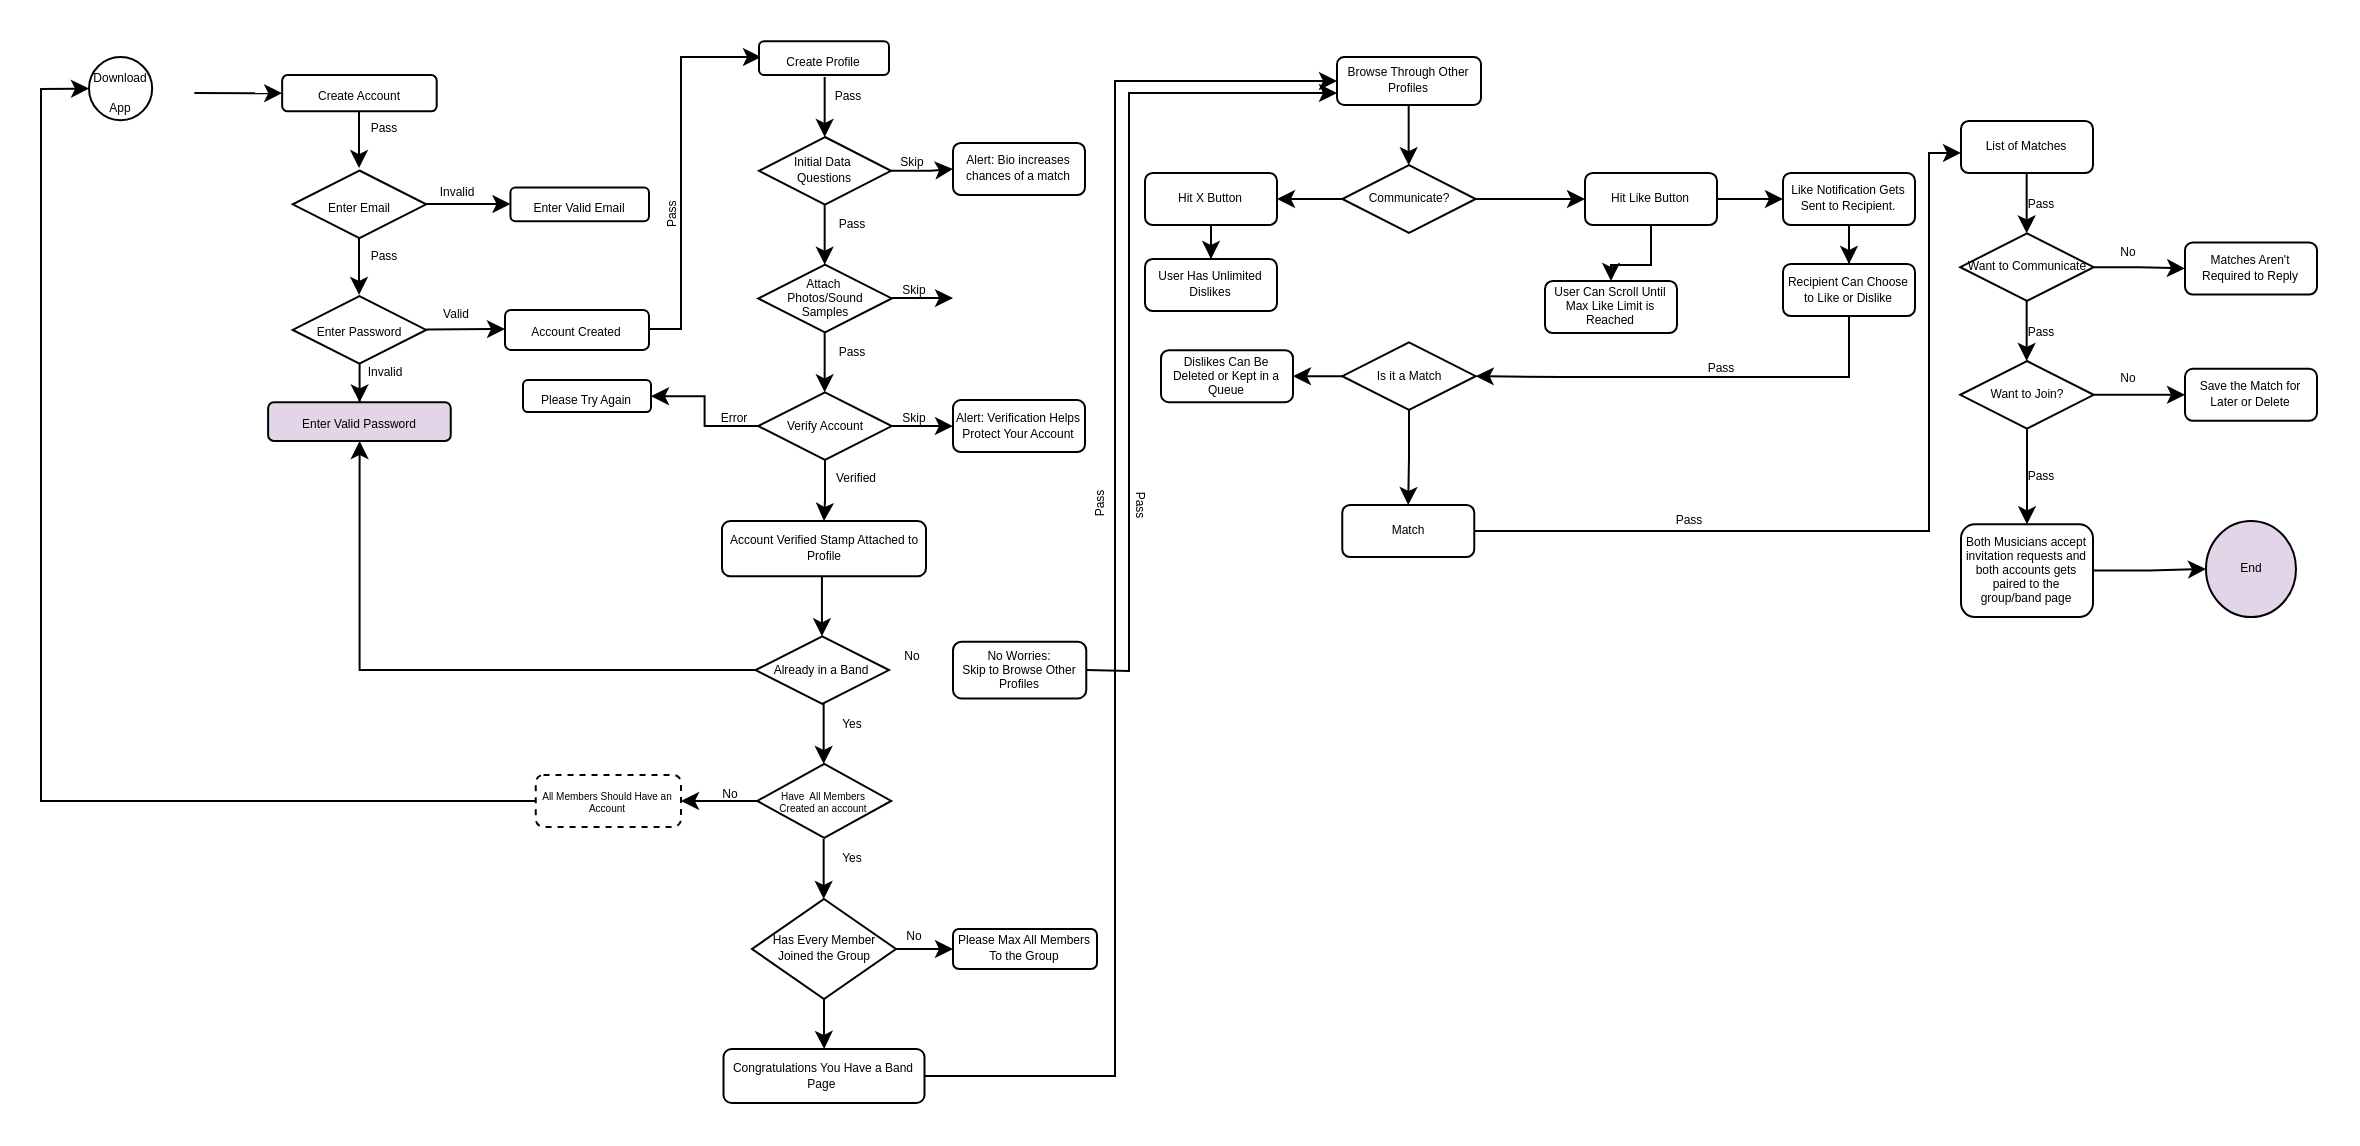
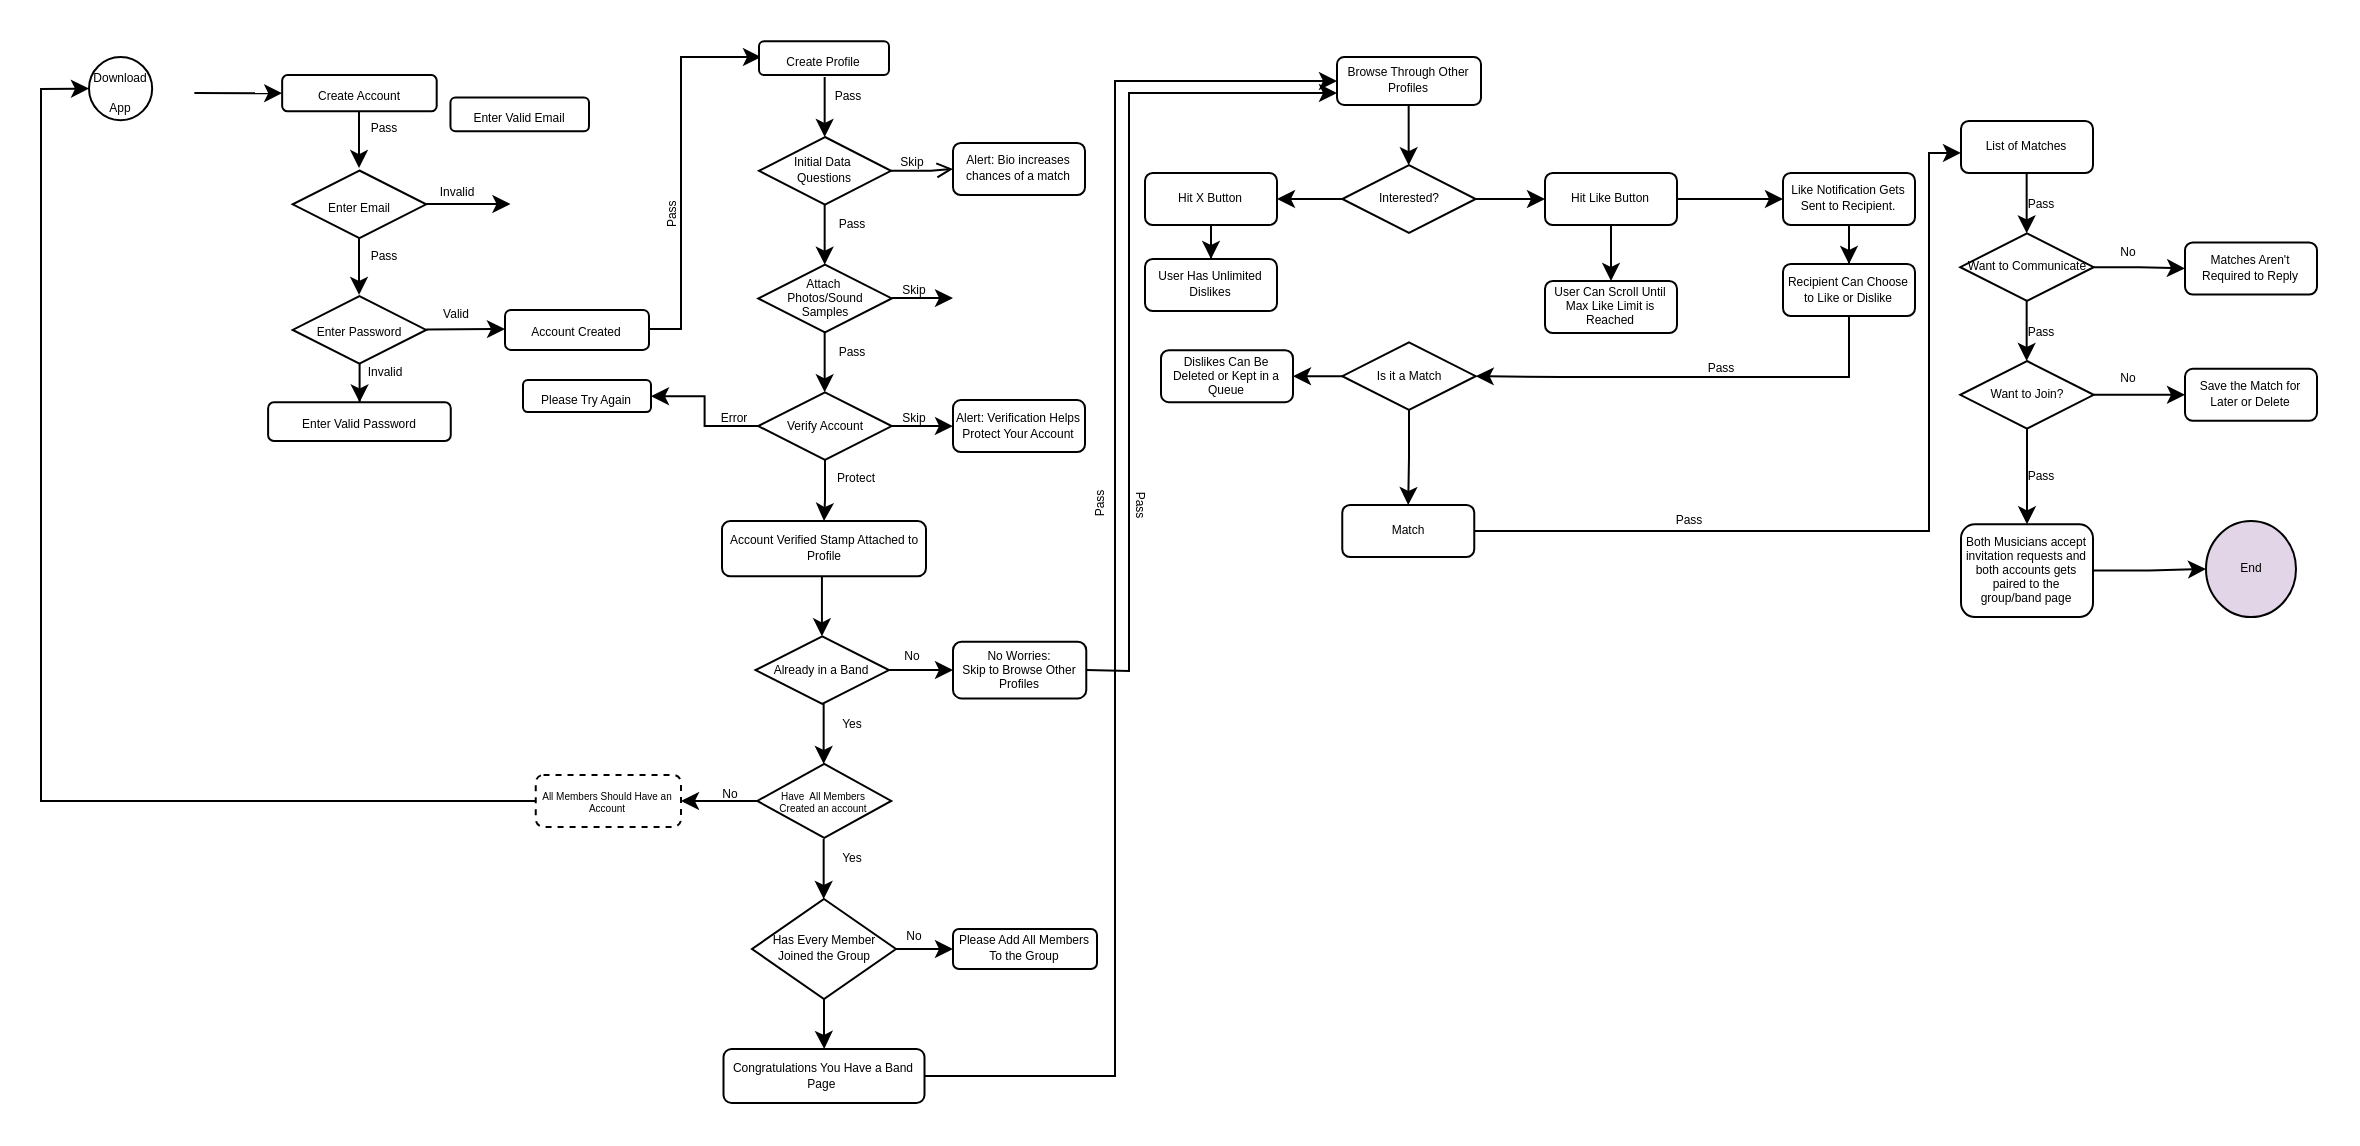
(938, 170) -> (941, 170)
(1410, 199) -> (1410, 199)
(1651, 199) -> (1611, 199)
(580, 204) -> (520, 114)
(359, 422) -> (359, 422)
(857, 479) -> (857, 479)
(450, 670) -> (914, 670)
(1025, 949) -> (1025, 949)
